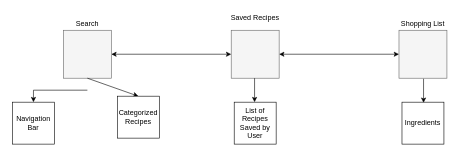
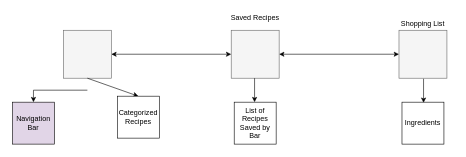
(87, 24) -> none
(33, 123) -> (33, 123)
(255, 123) -> (255, 123)
